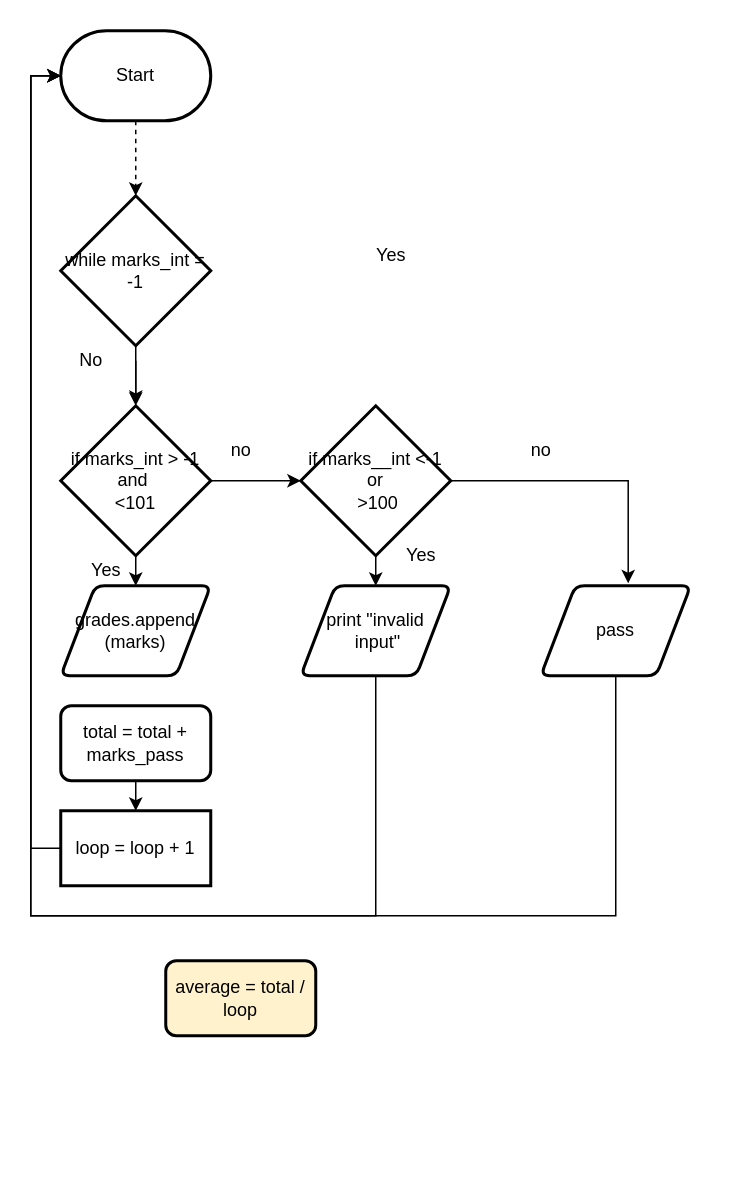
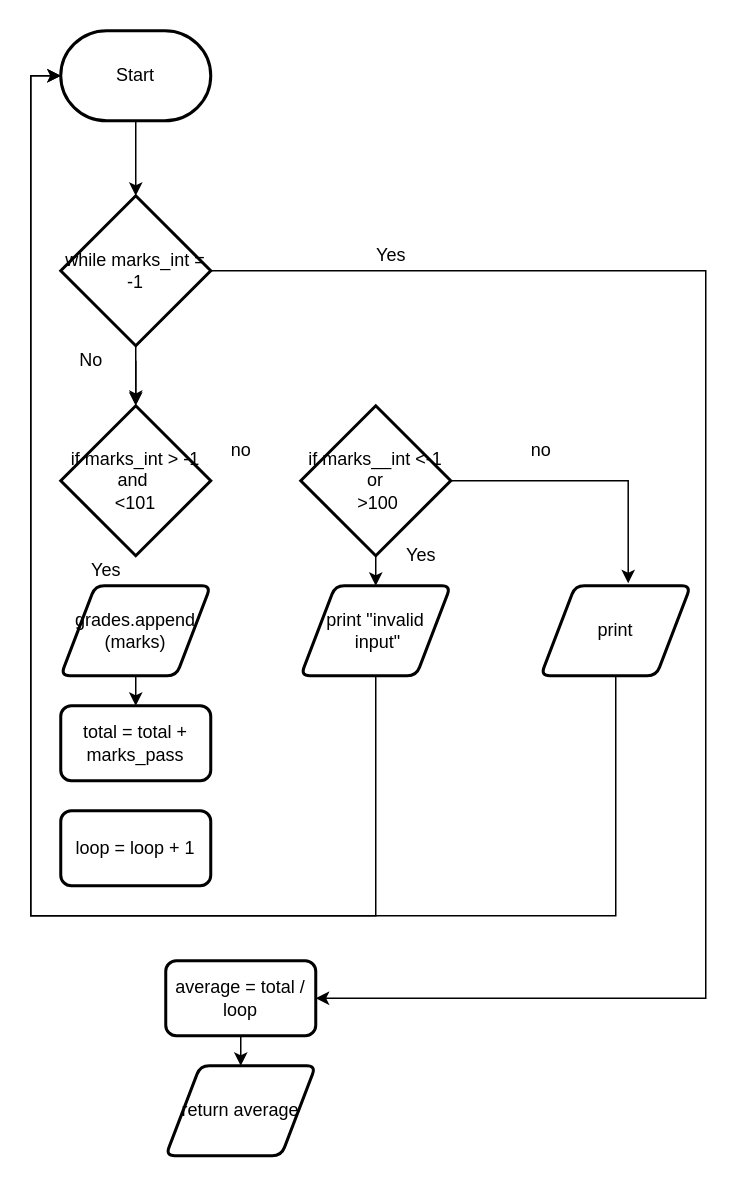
(136, 154) -> (136, 154)
(251, 481) -> none
(136, 566) -> none
none -> (706, 577)
(616, 631) -> (616, 631)
none -> (136, 686)
(136, 791) -> none
(46, 848) -> none
(136, 848) -> (136, 848)
(241, 998) -> (241, 998)
none -> (241, 1046)
none -> (241, 1111)
